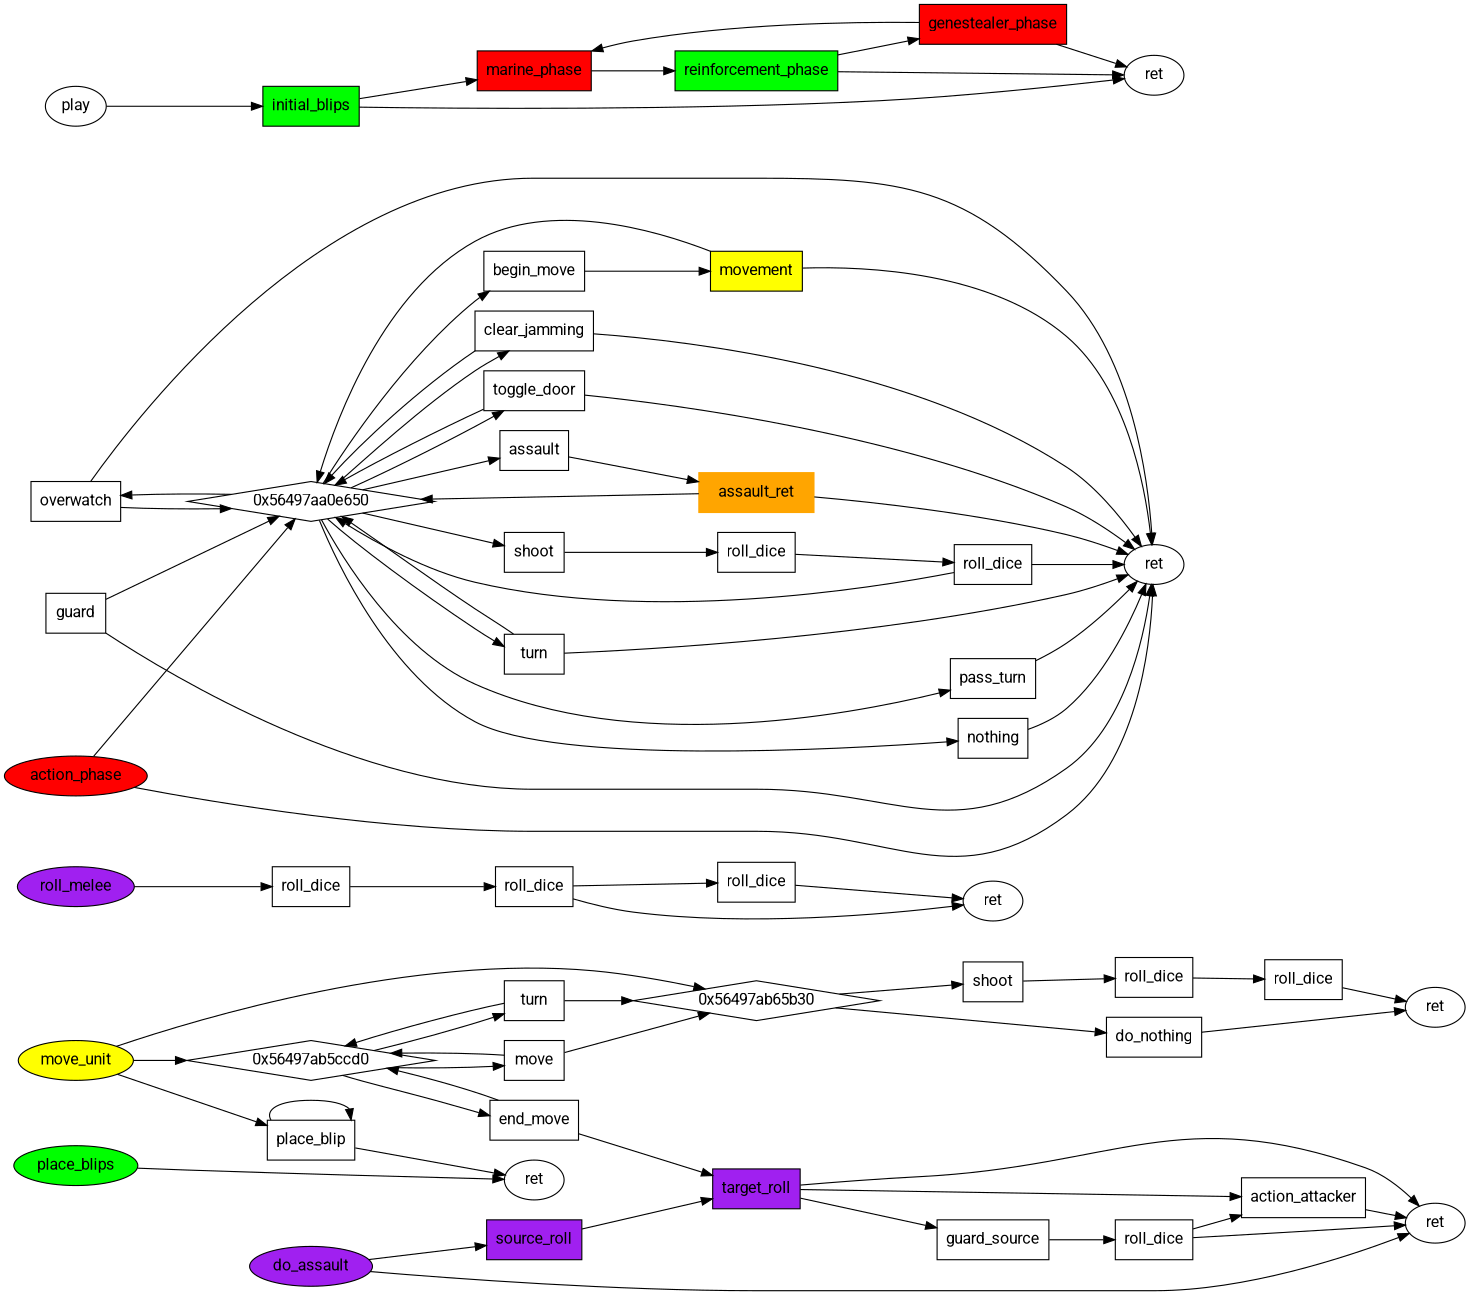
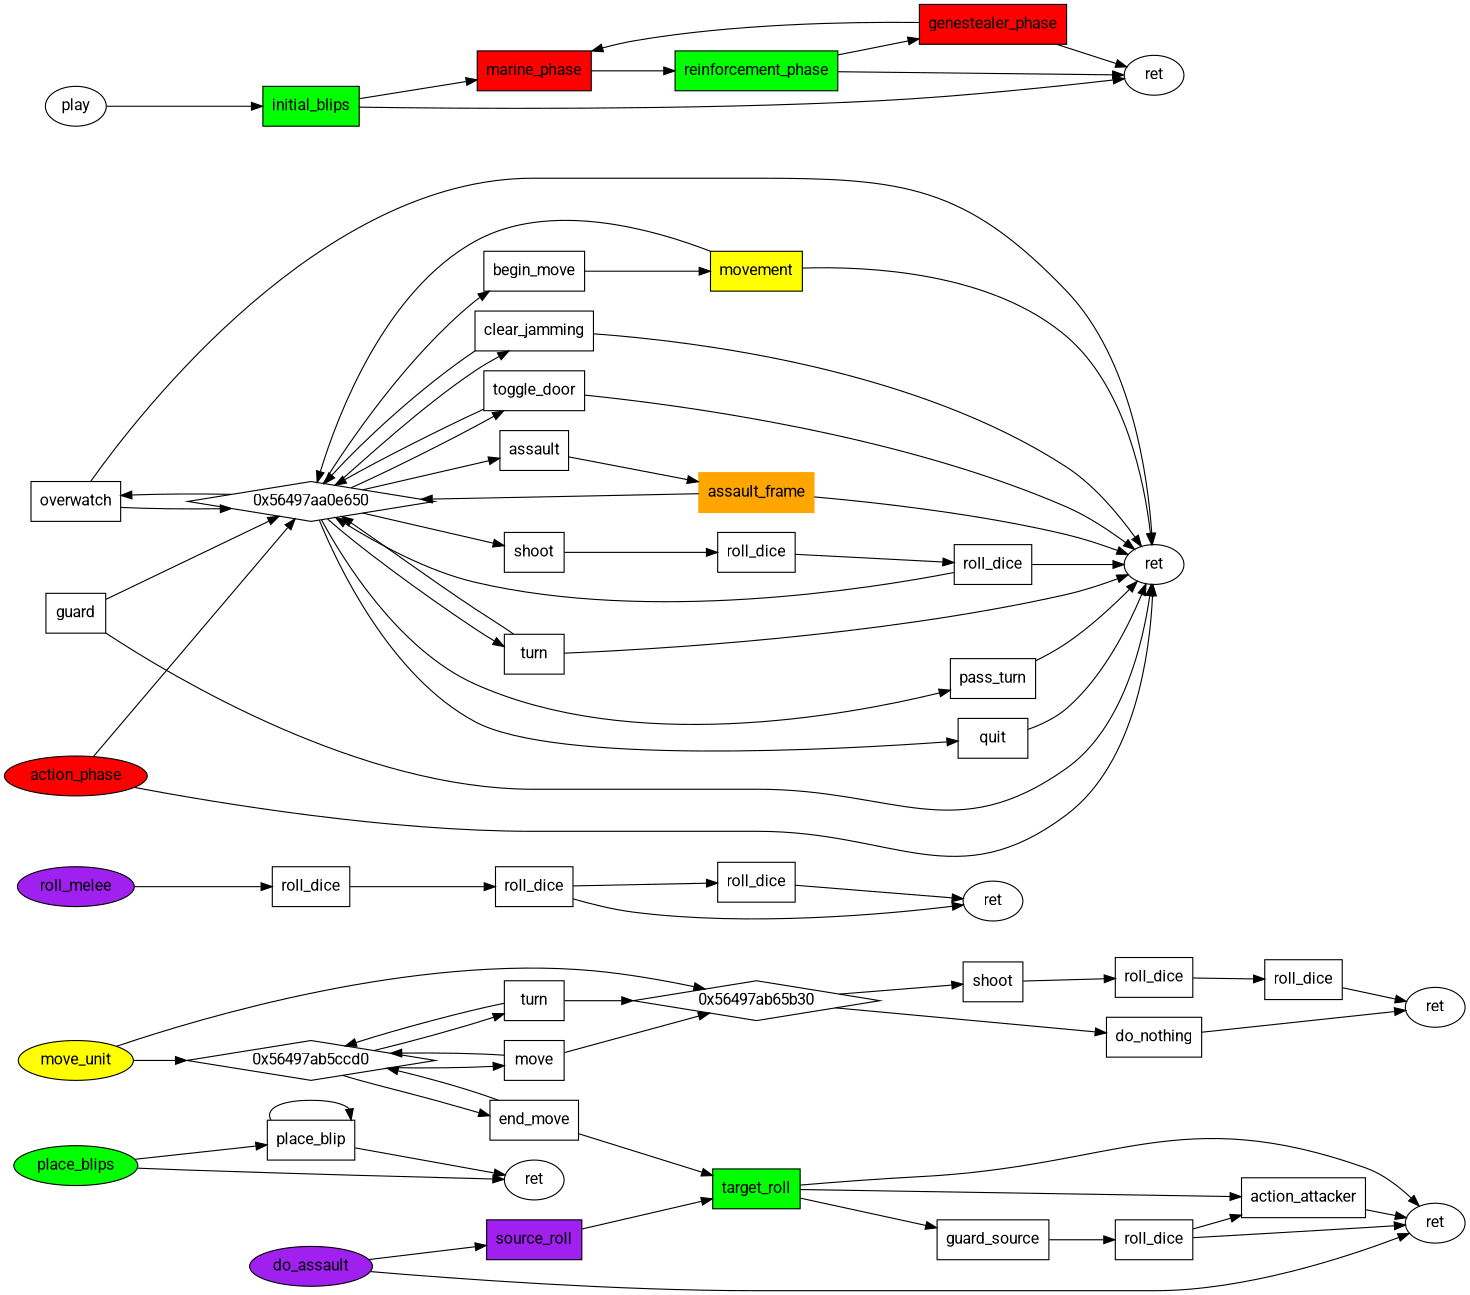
(756, 493) -> (756, 493)
(993, 738) -> (993, 738)
(187, 1098) -> (195, 1153)
(756, 1189) -> (756, 1189)
